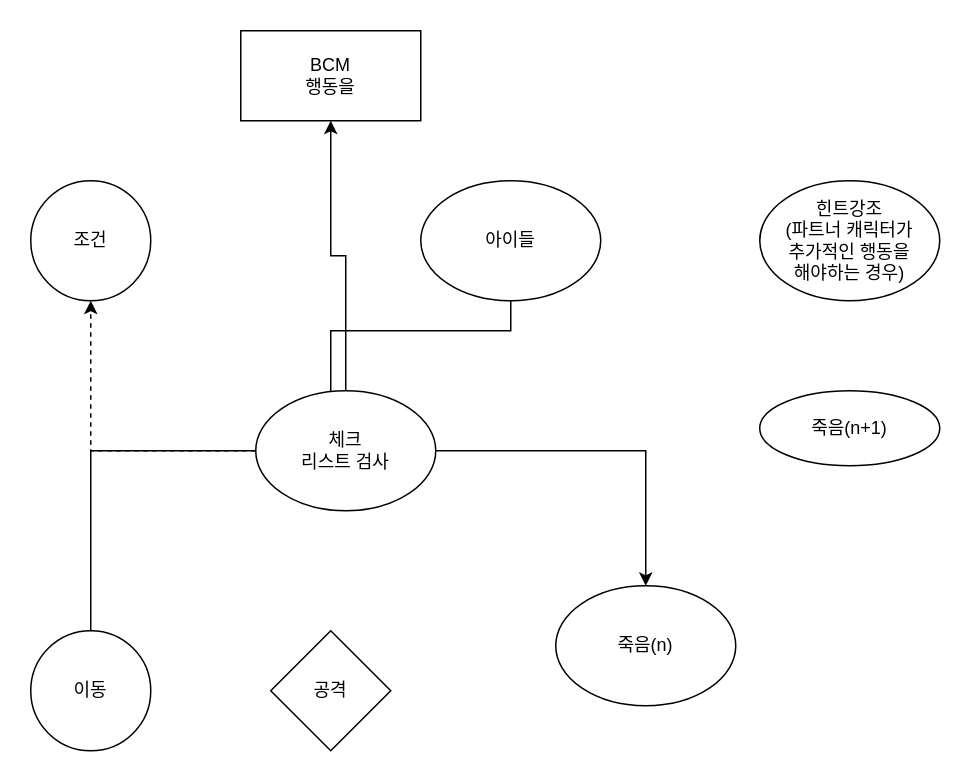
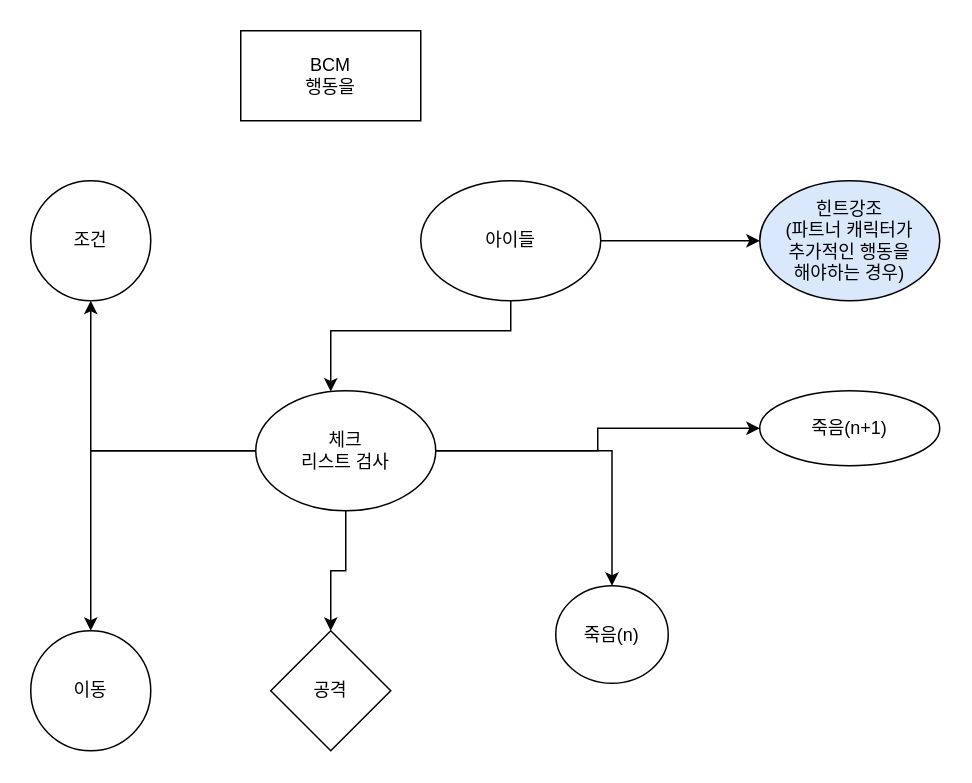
none -> (675, 241)
(850, 241) -> (850, 241)
(344, 256) -> (344, 571)
(91, 380) -> (91, 380)
(331, 383) -> (331, 380)
none -> (664, 428)
(91, 623) -> (91, 619)
(646, 646) -> (612, 635)
